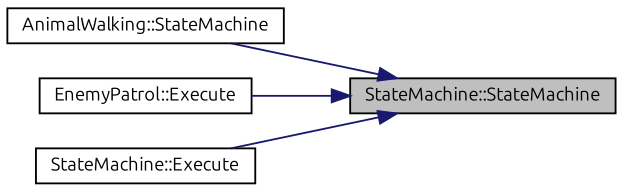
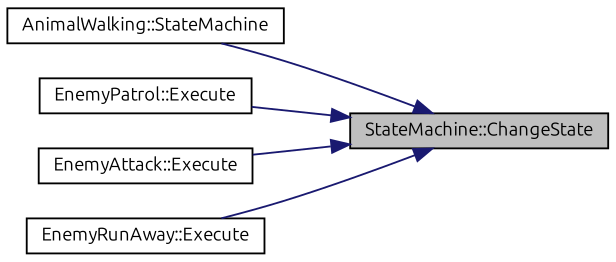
(483, 96) -> (479, 131)
(146, 166) -> (146, 166)
none -> (146, 236)
